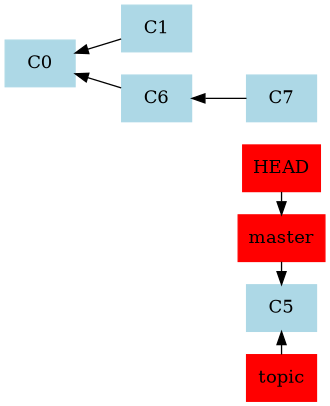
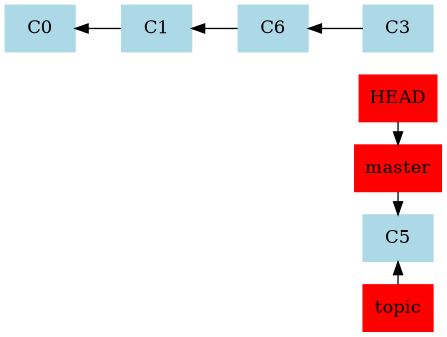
(105, 83) -> (221, 28)
(282, 98) -> (398, 28)
